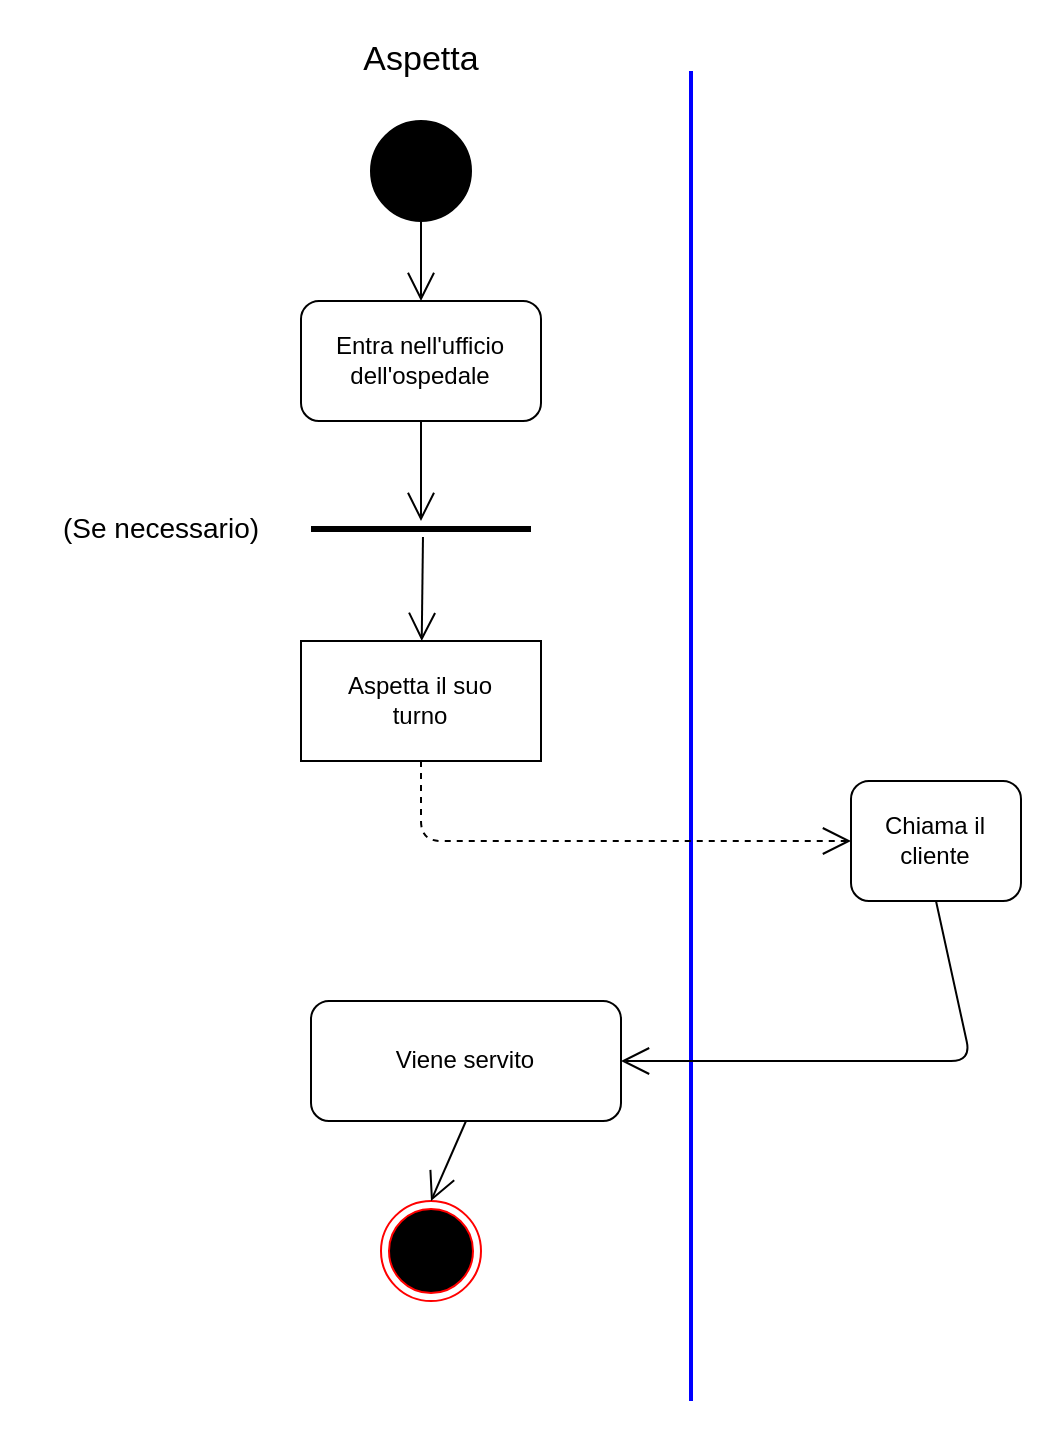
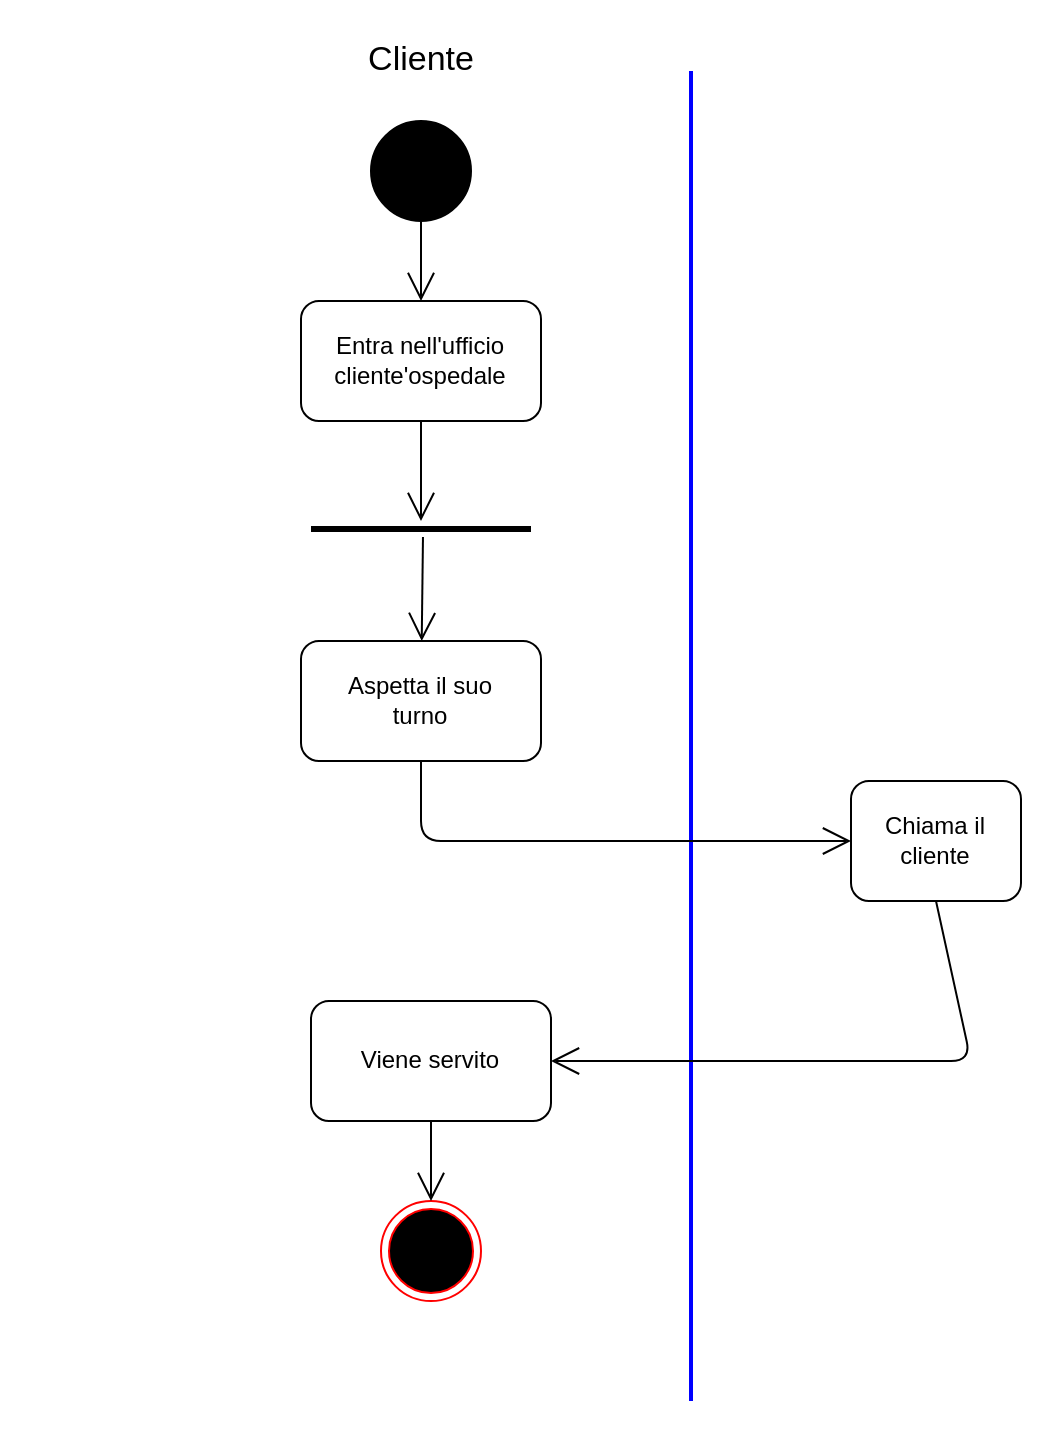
(422, 61) -> (422, 61)
(421, 361) -> (421, 361)
(161, 529) -> none
(421, 701) -> (421, 701)
(600, 841) -> (600, 841)
(466, 1061) -> (431, 1061)
